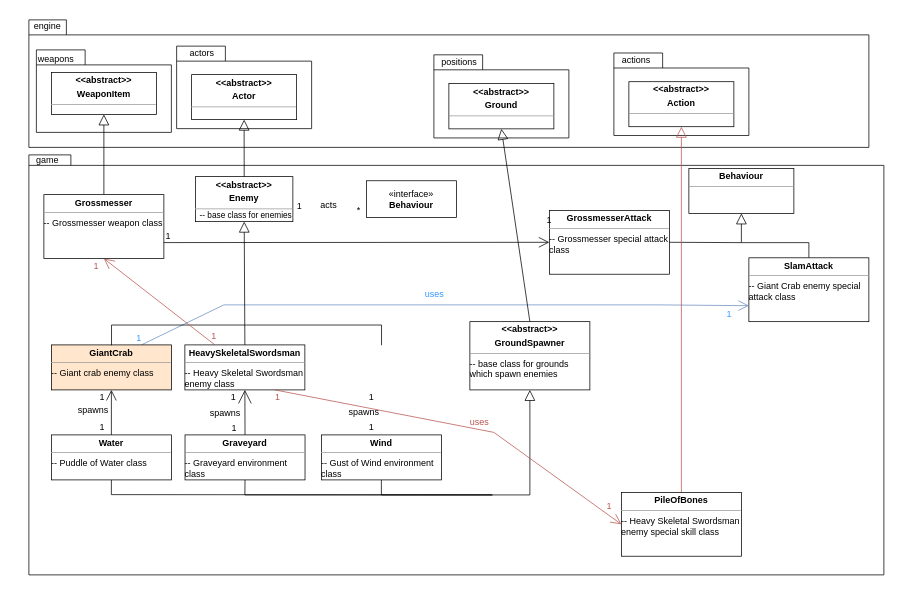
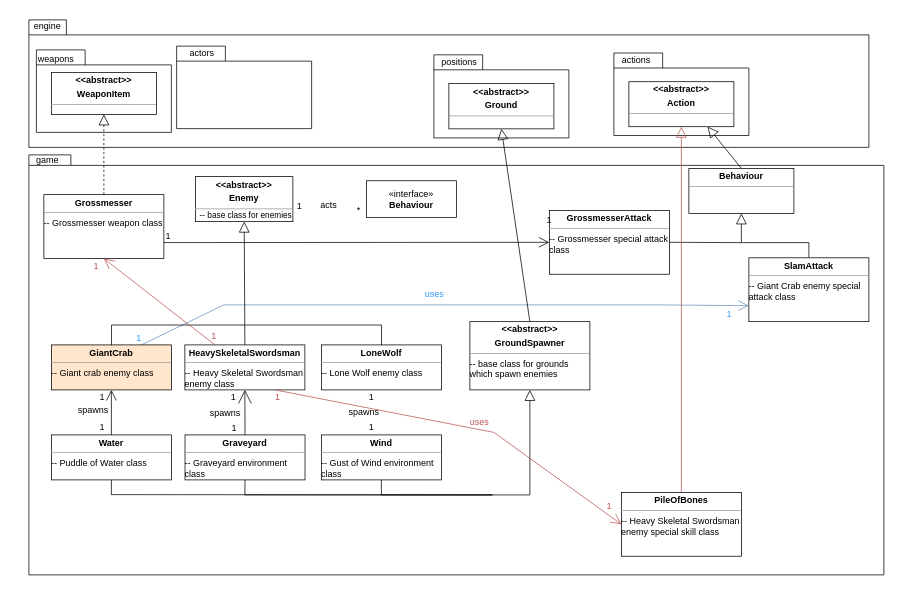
(244, 97) -> none
none -> (728, 152)
(244, 153) -> none
(104, 159) -> (104, 159)
none -> (381, 367)
